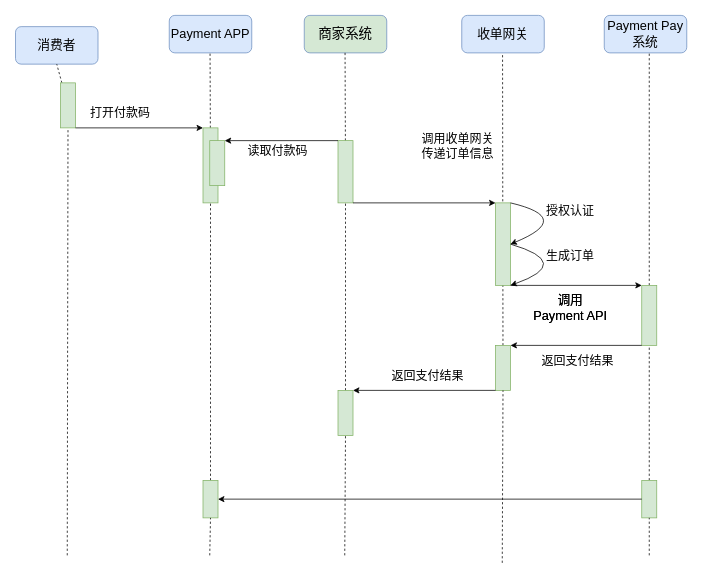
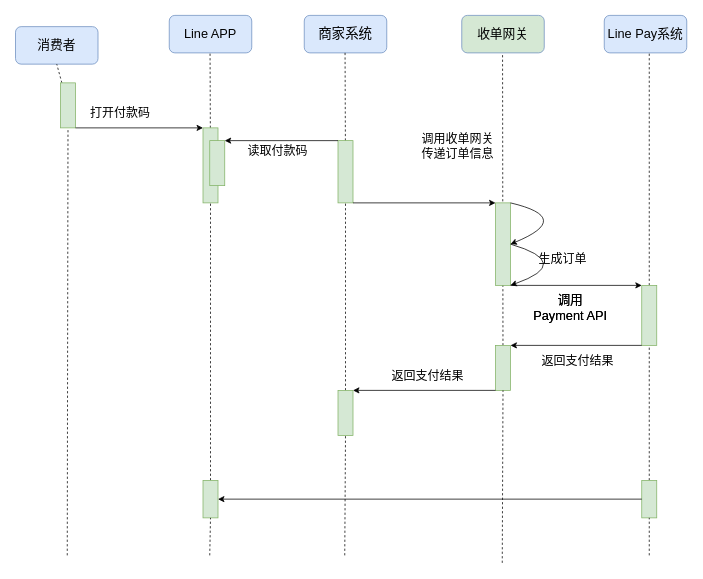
(210, 34) -> (210, 34)
(345, 34) -> (345, 34)
(503, 34) -> (503, 34)
(645, 34) -> (645, 34)
(570, 210) -> none
(570, 255) -> (563, 259)
